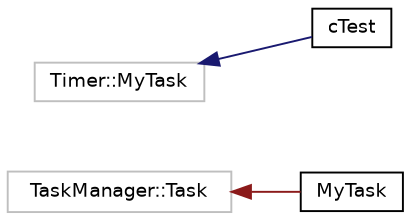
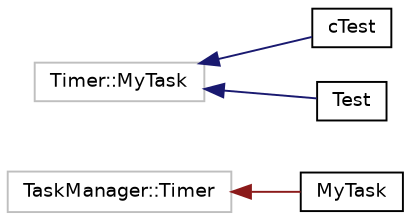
none -> (352, 101)
(120, 192) -> (120, 192)
